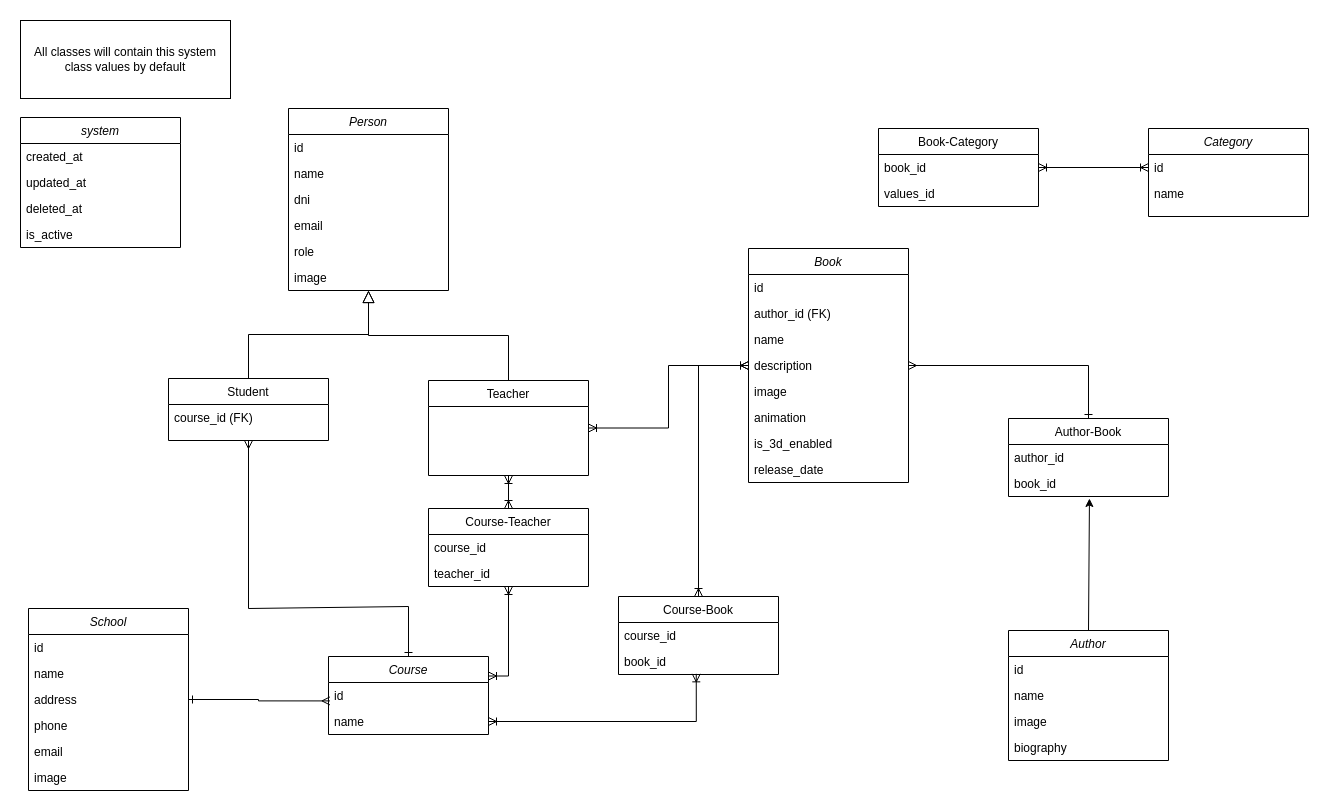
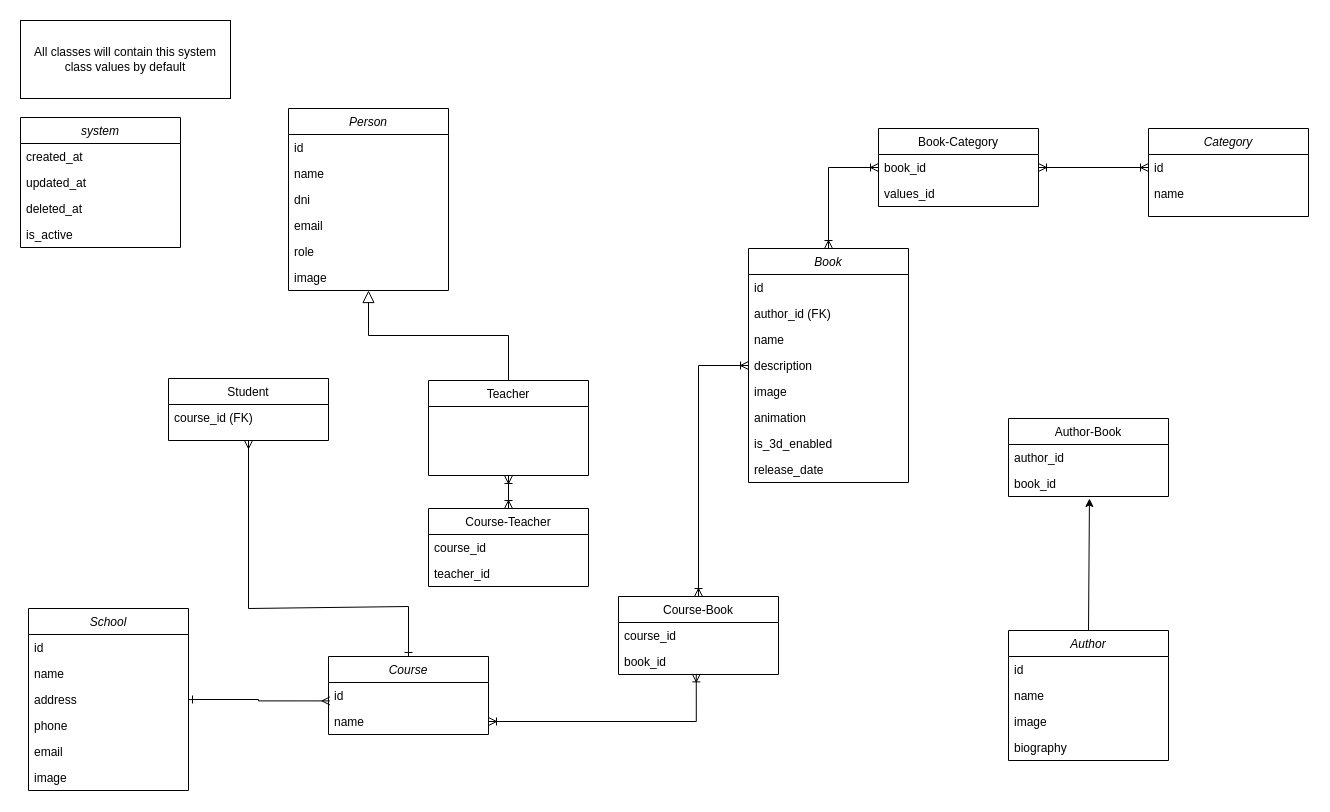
(286, 335) -> none
(1026, 366) -> none
(669, 422) -> (829, 185)
(509, 642) -> none
